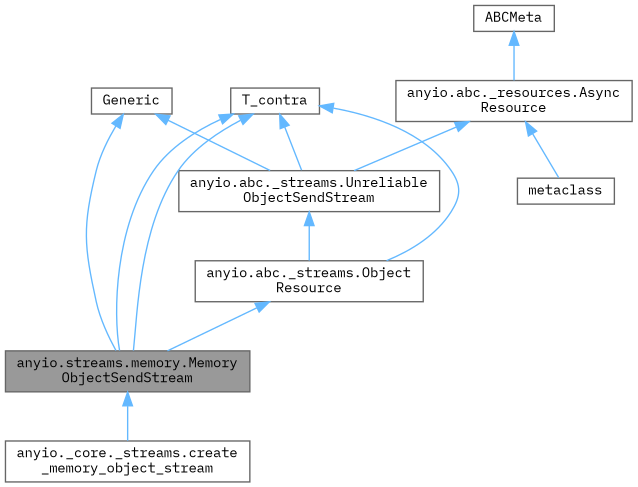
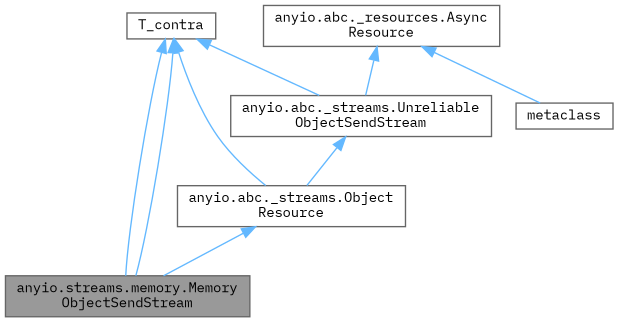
(514, 18) -> none
(132, 101) -> none
(128, 461) -> none
